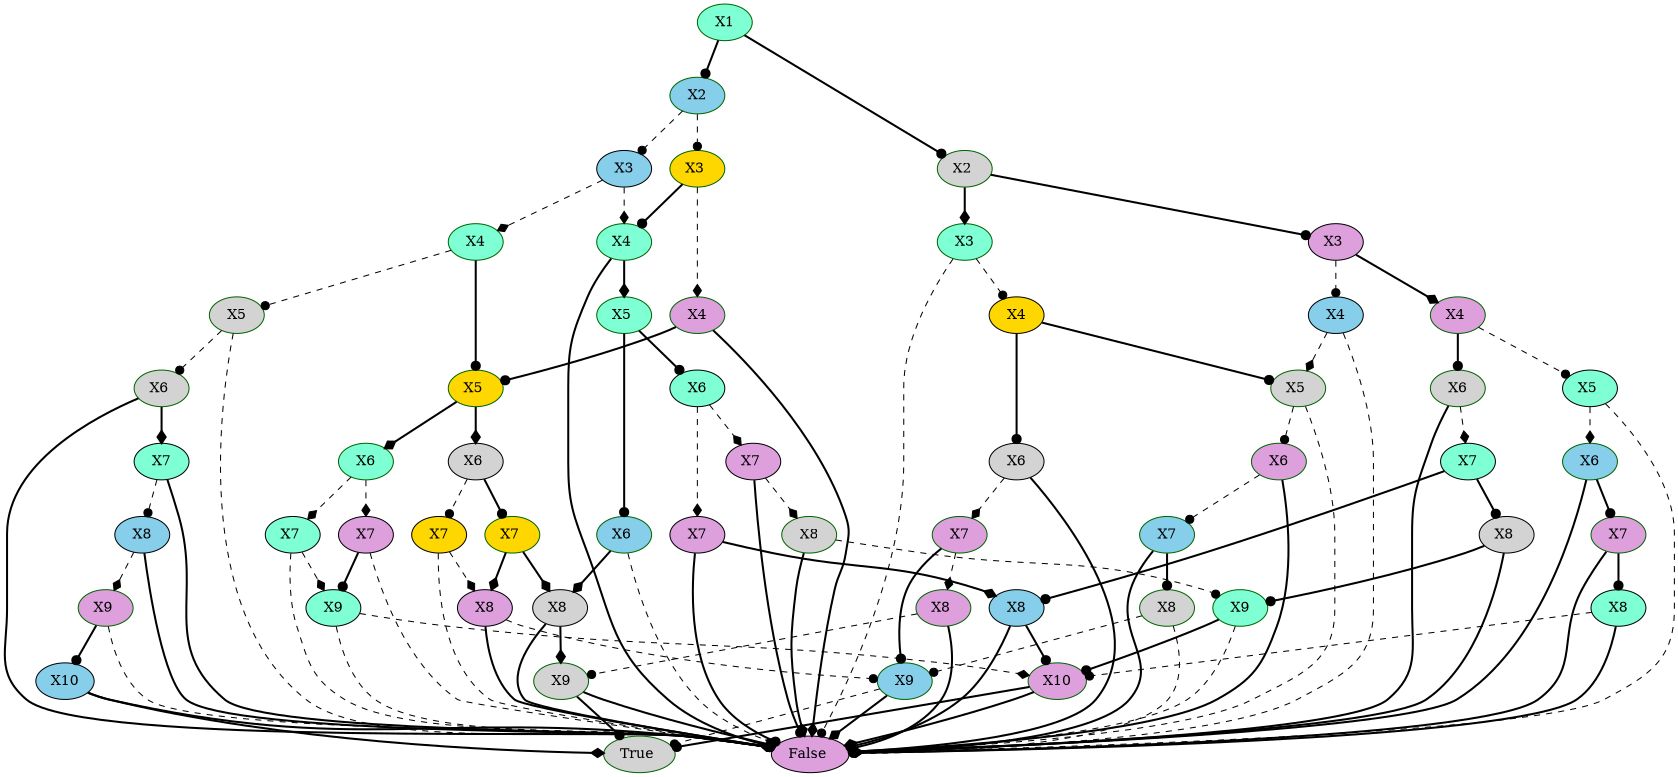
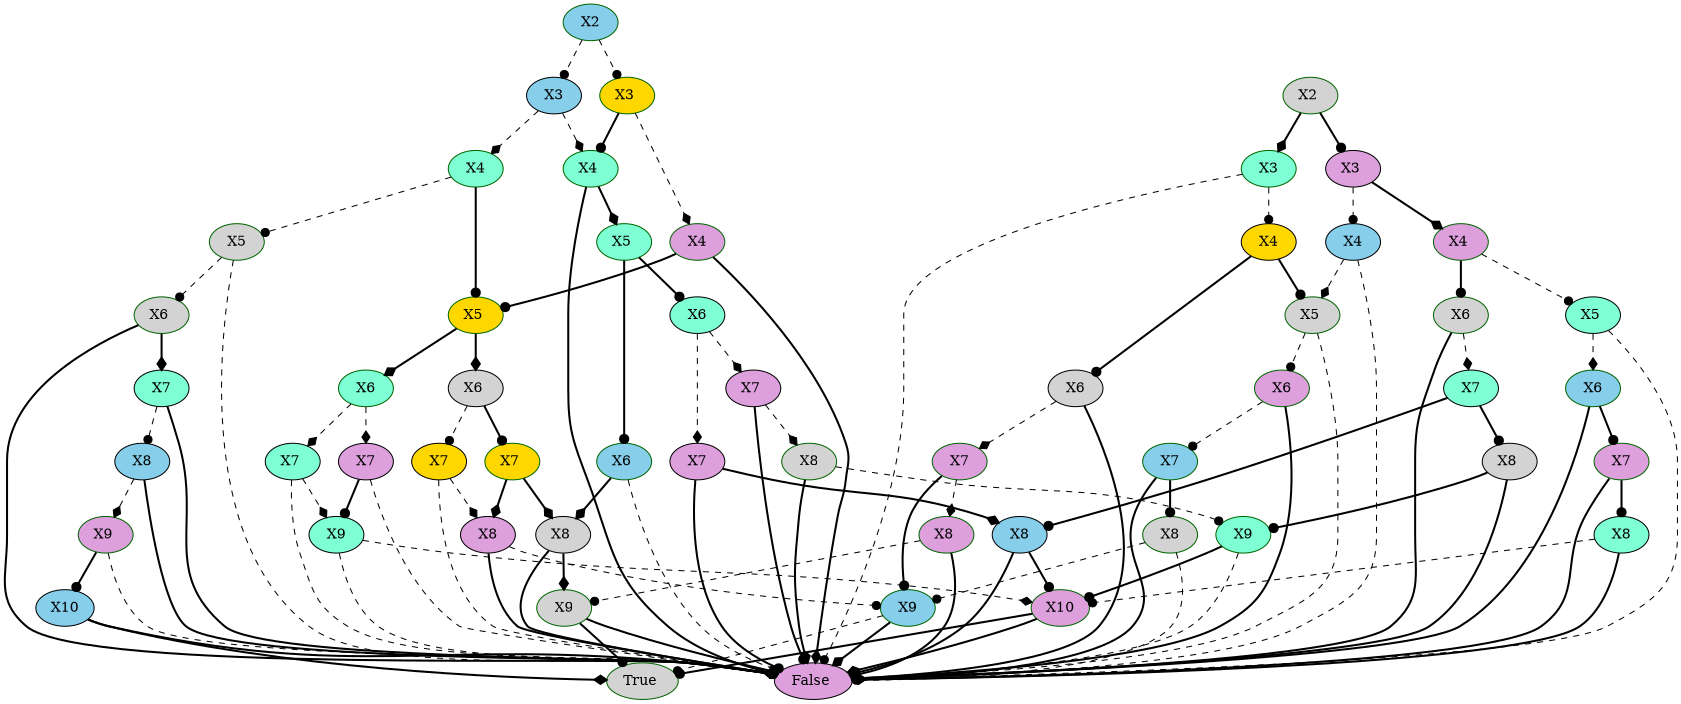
(725, 22) -> none
